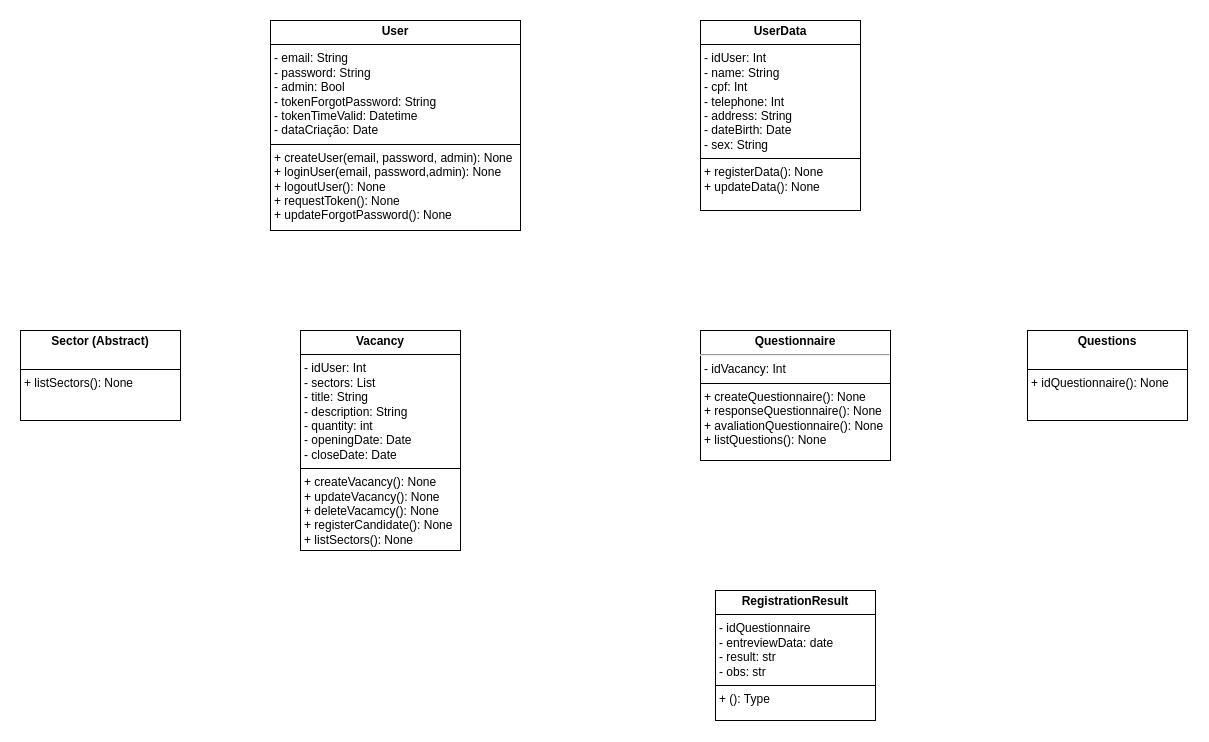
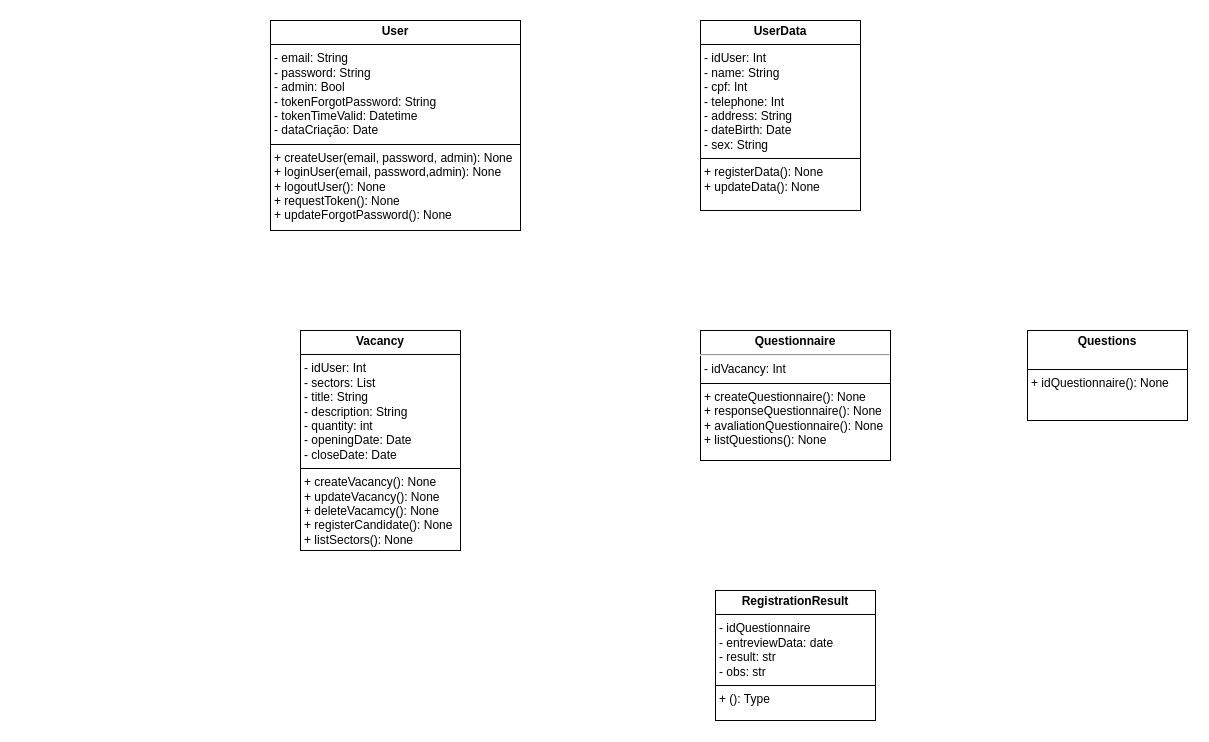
(101, 376) -> none
